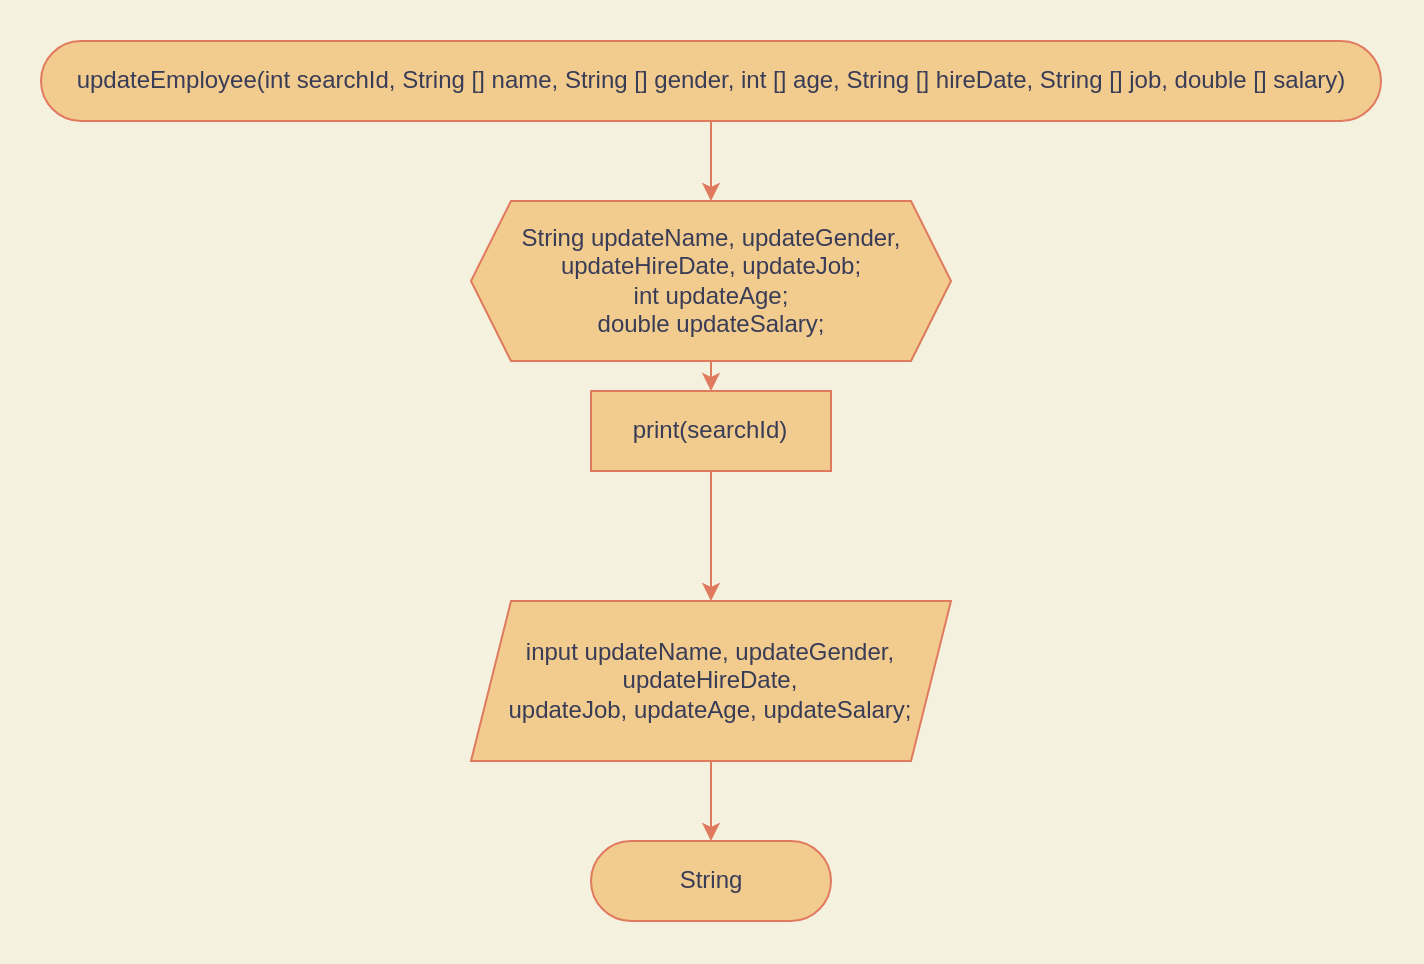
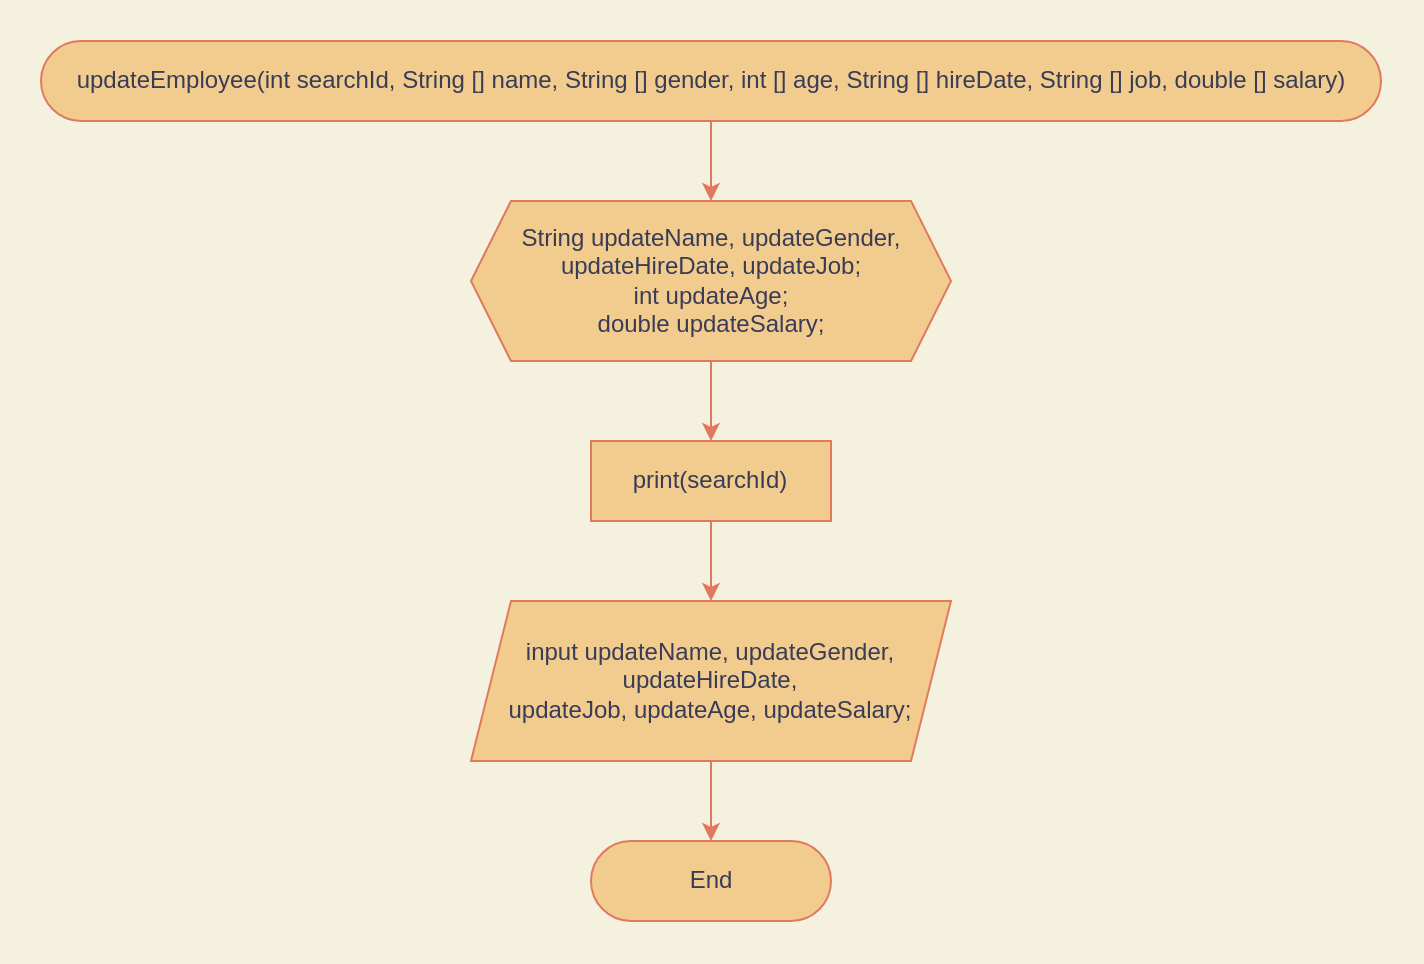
(711, 431) -> (711, 481)
(712, 881) -> (712, 881)
